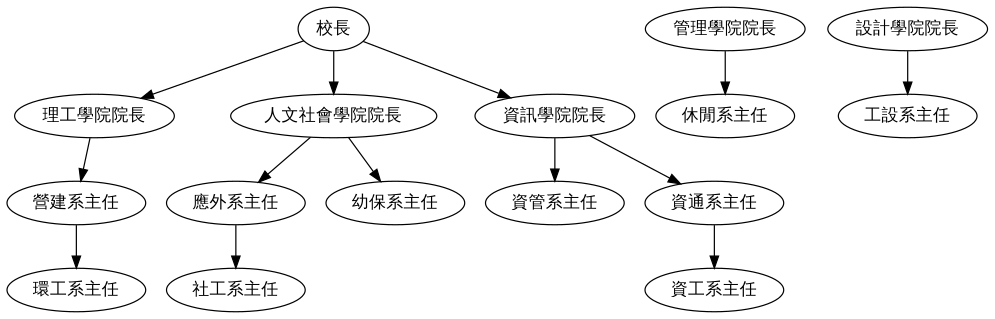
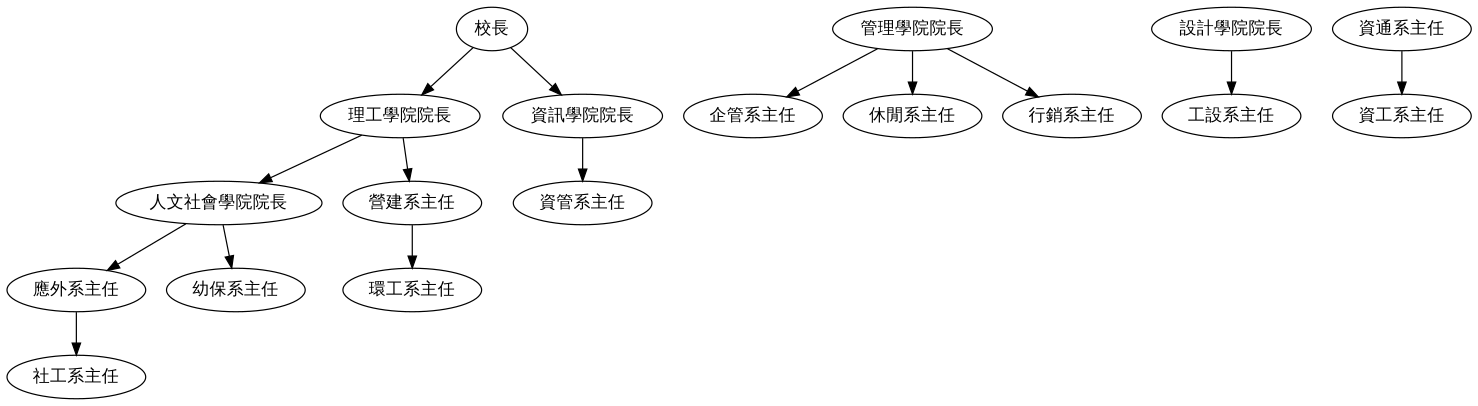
(334, 67) -> (316, 156)
none -> (753, 116)
none -> (1072, 116)
(630, 157) -> none
